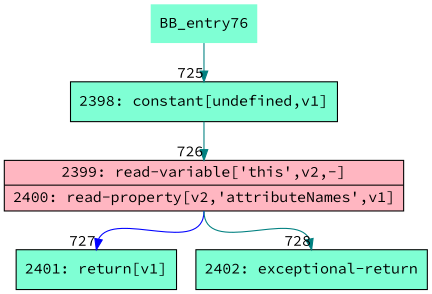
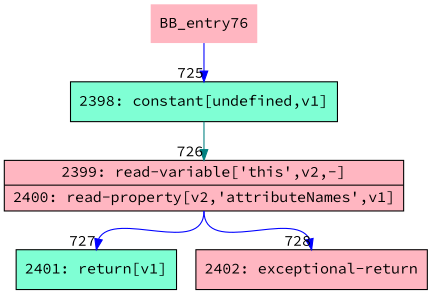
(204, 24) -> (204, 24)
(204, 57) -> (204, 57)
(252, 231) -> (252, 231)
(312, 270) -> (312, 270)
